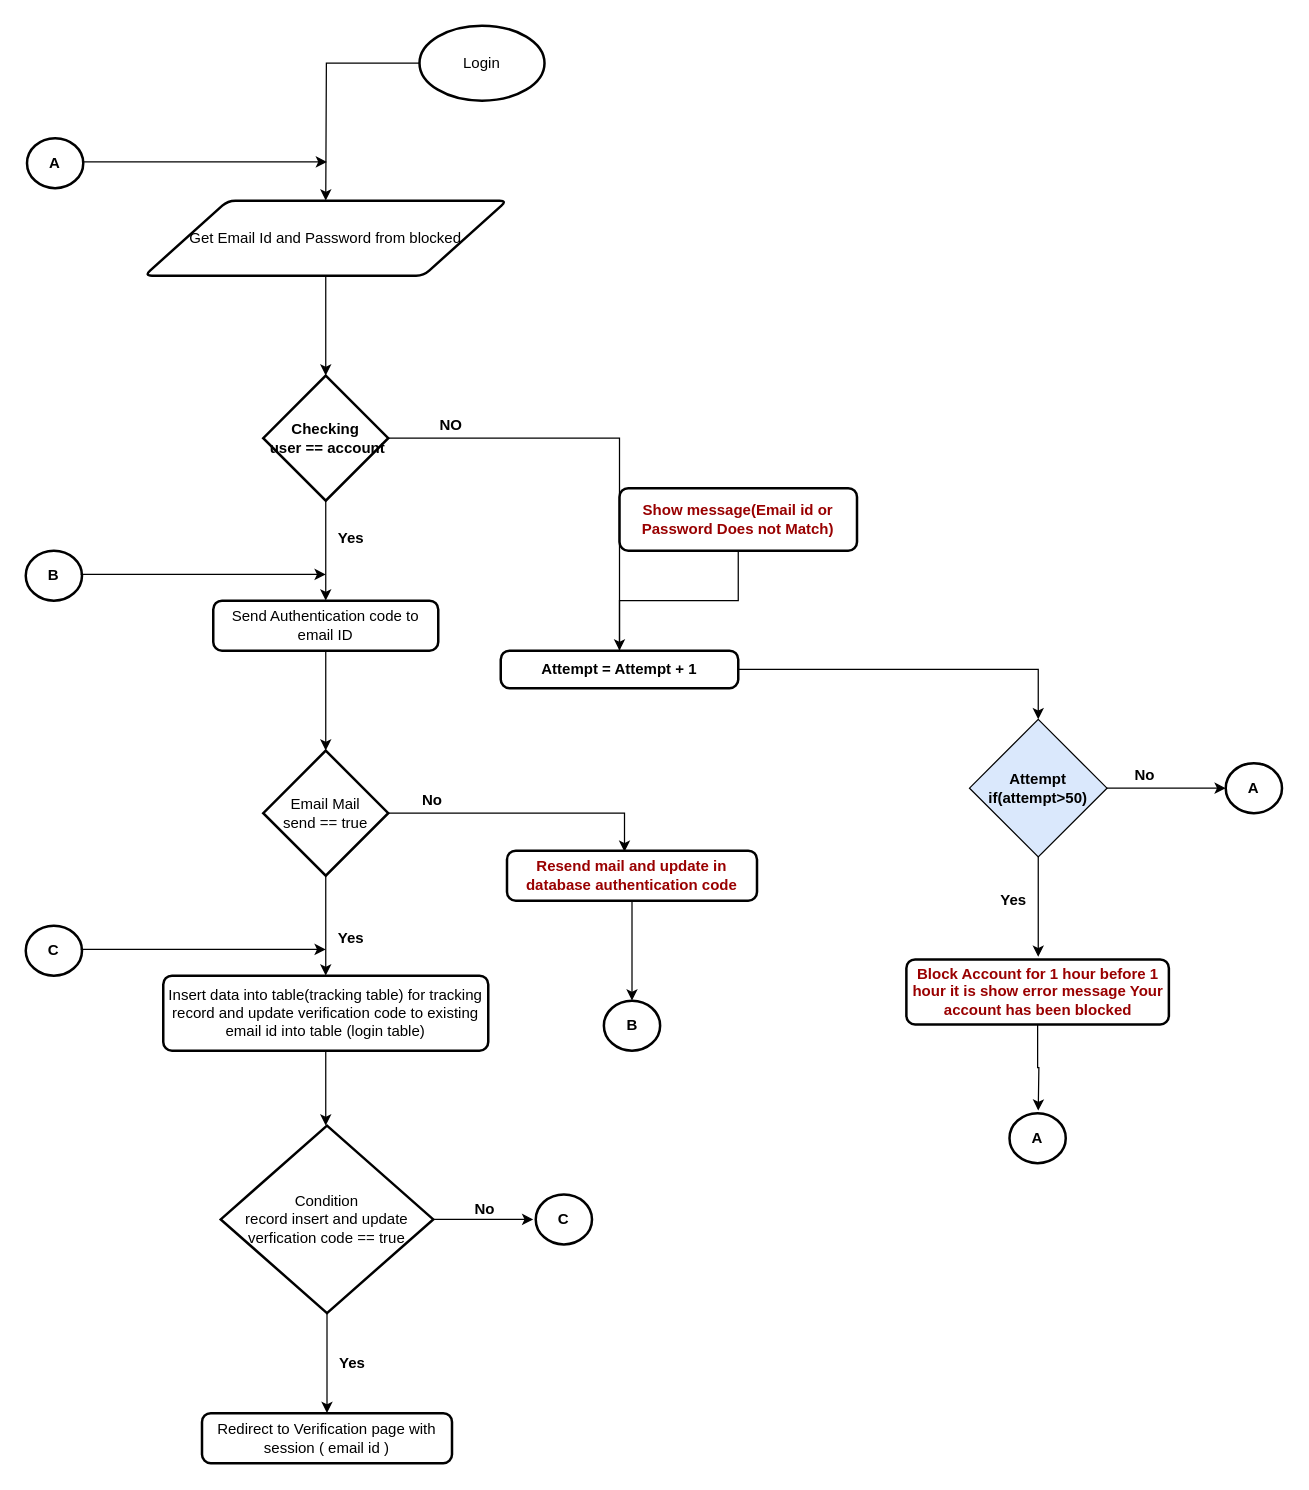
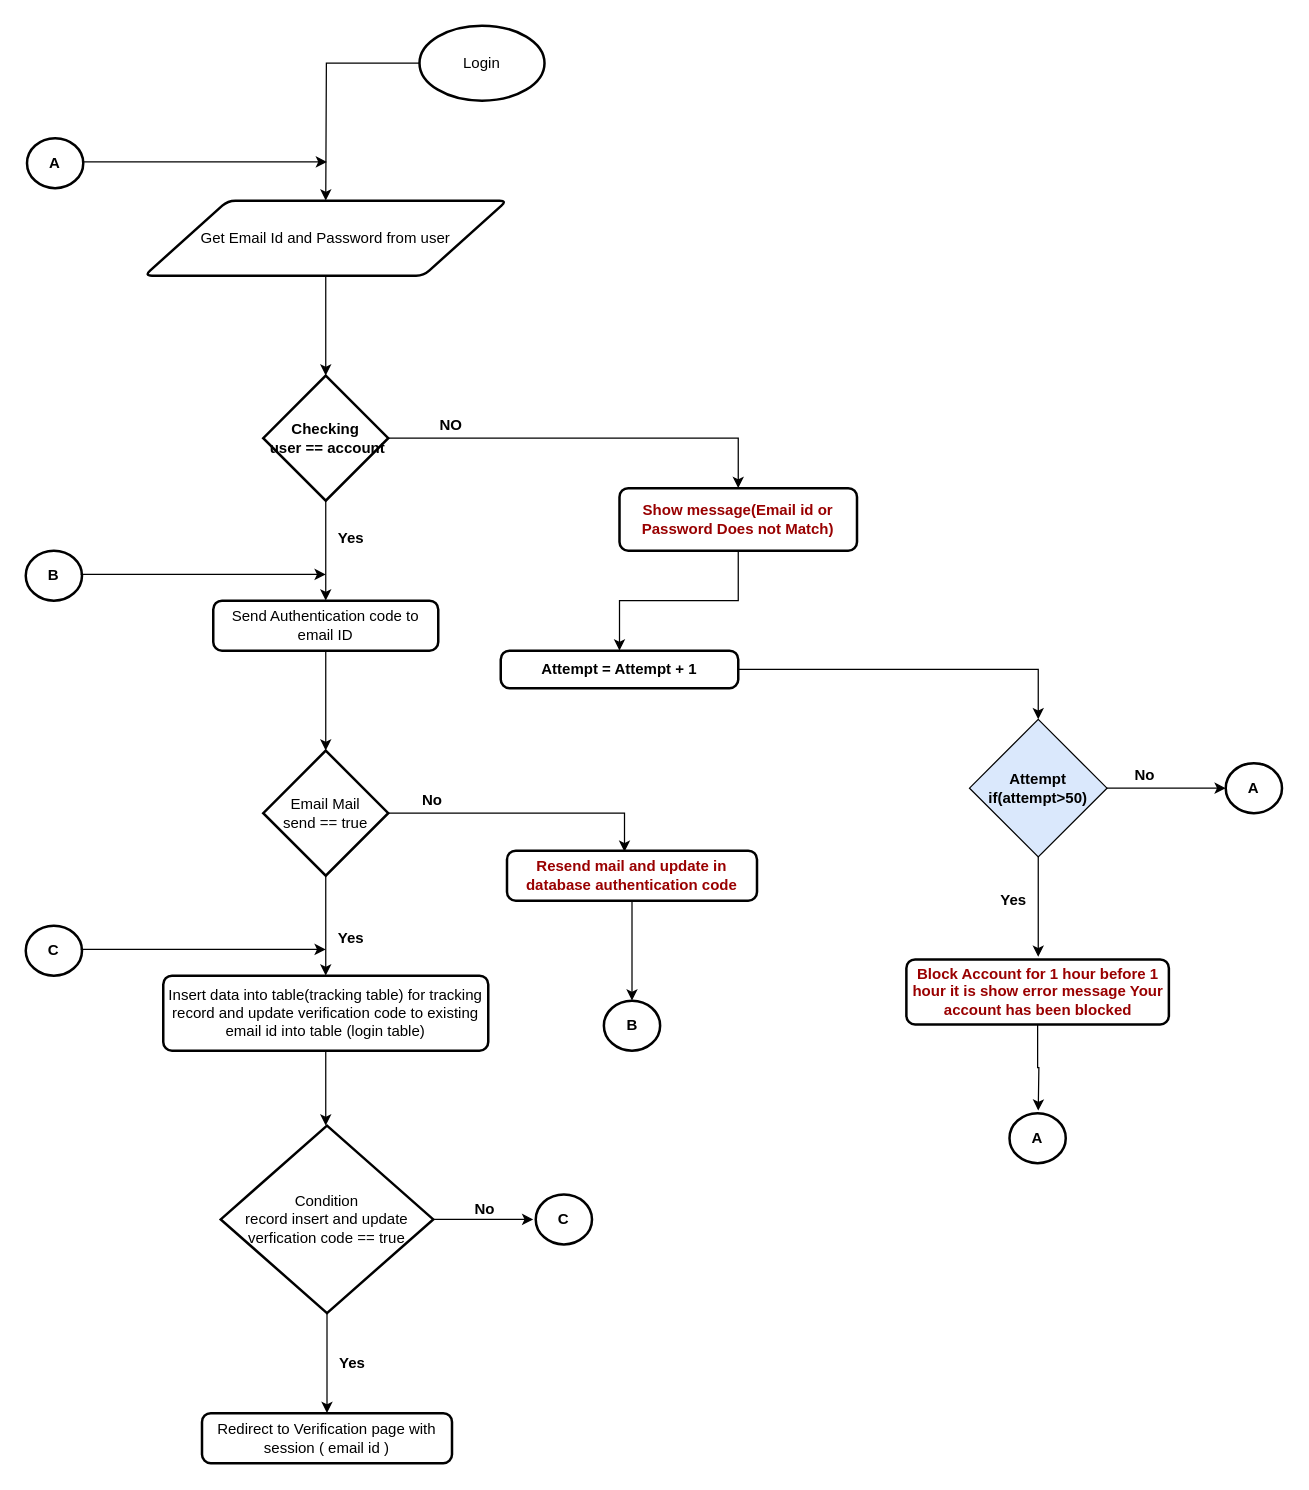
(326, 238) -> (326, 238)
(619, 464) -> (698, 438)
(622, 601) -> (622, 601)
